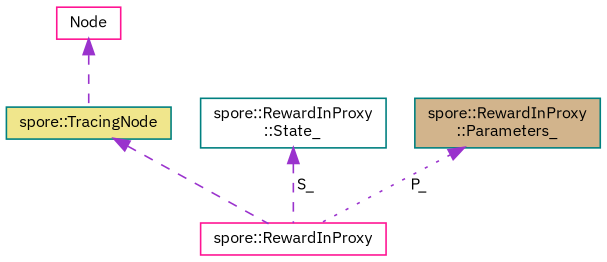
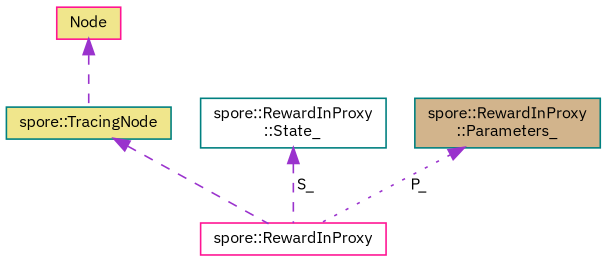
(89, 23) -> (89, 23)
